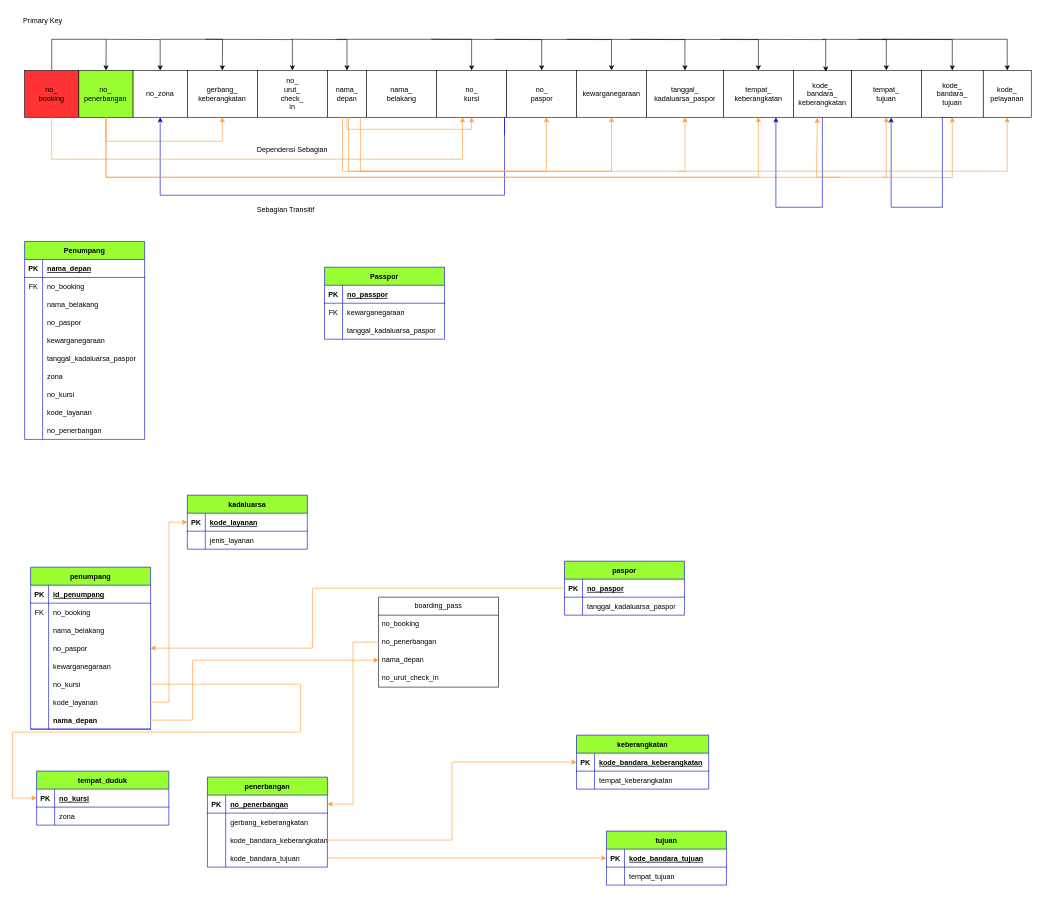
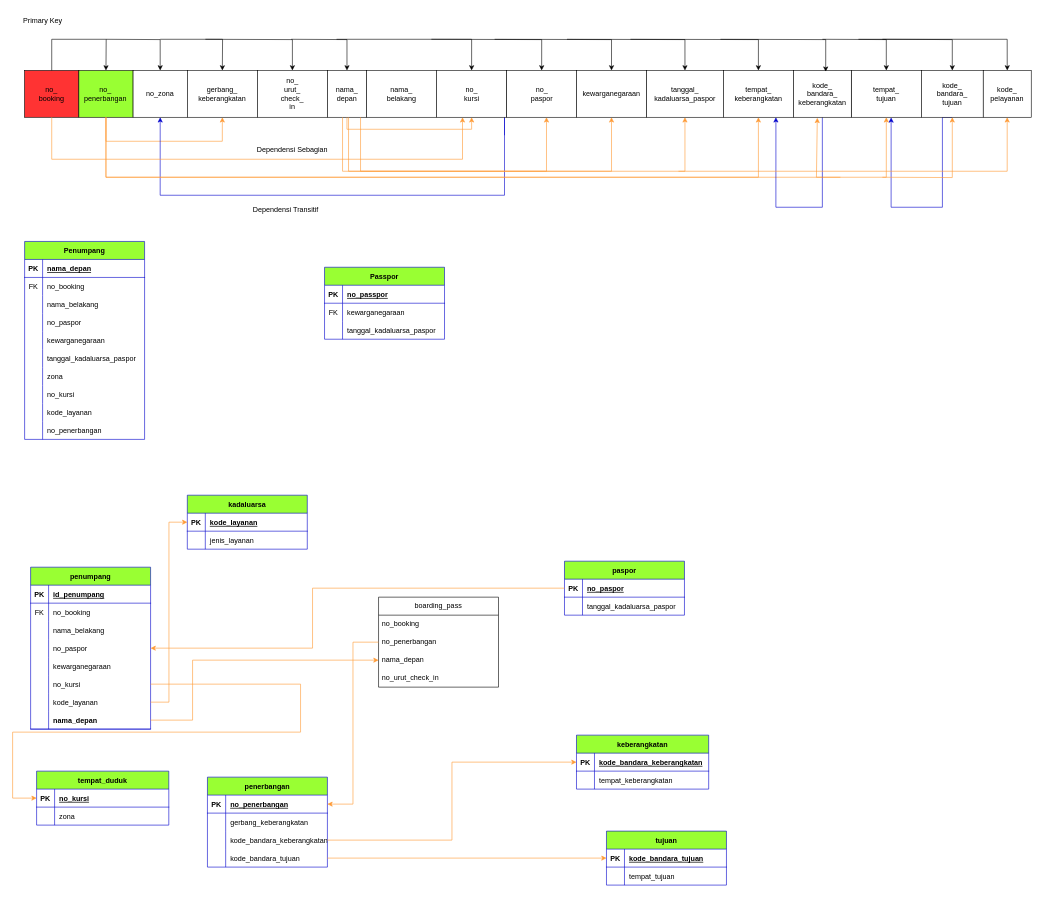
(286, 210) -> (286, 210)
